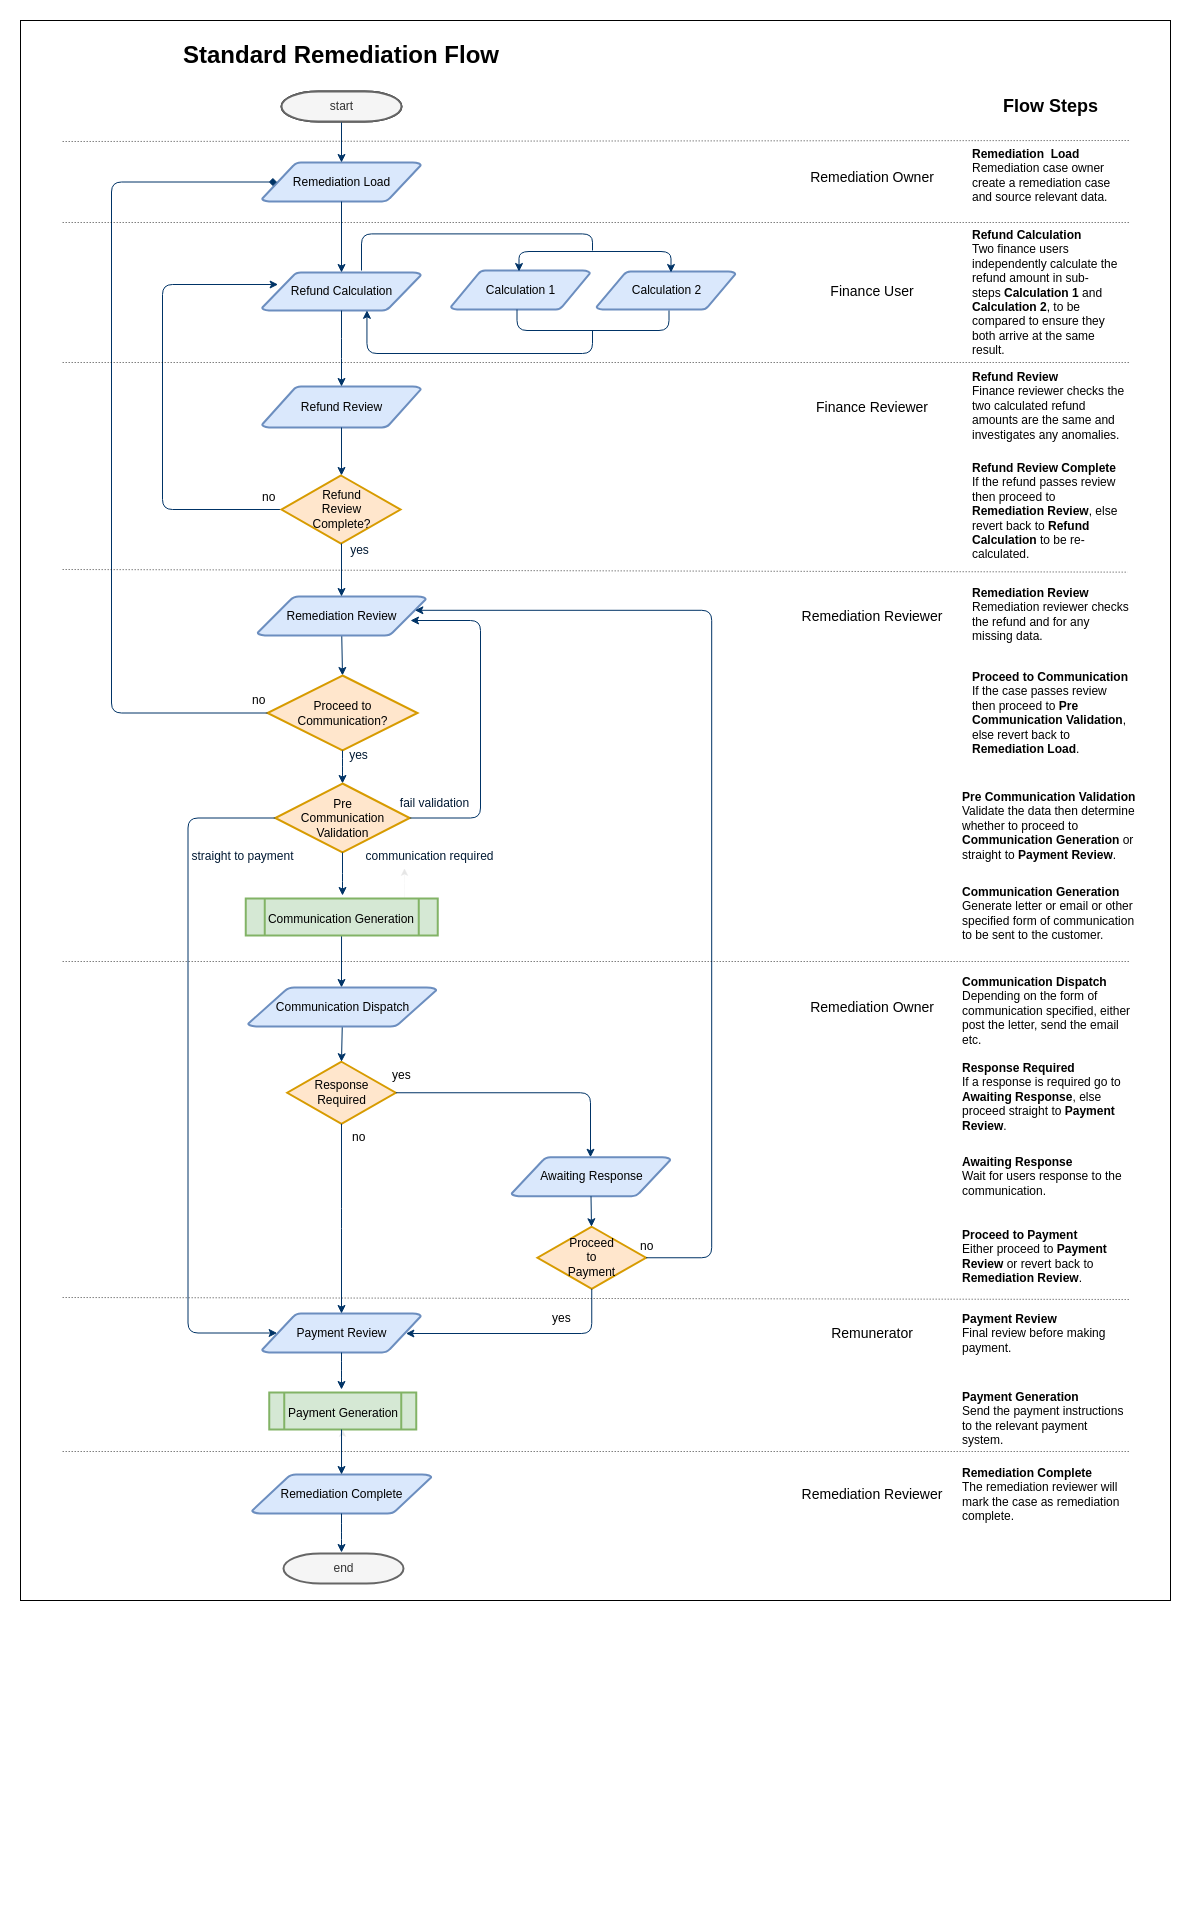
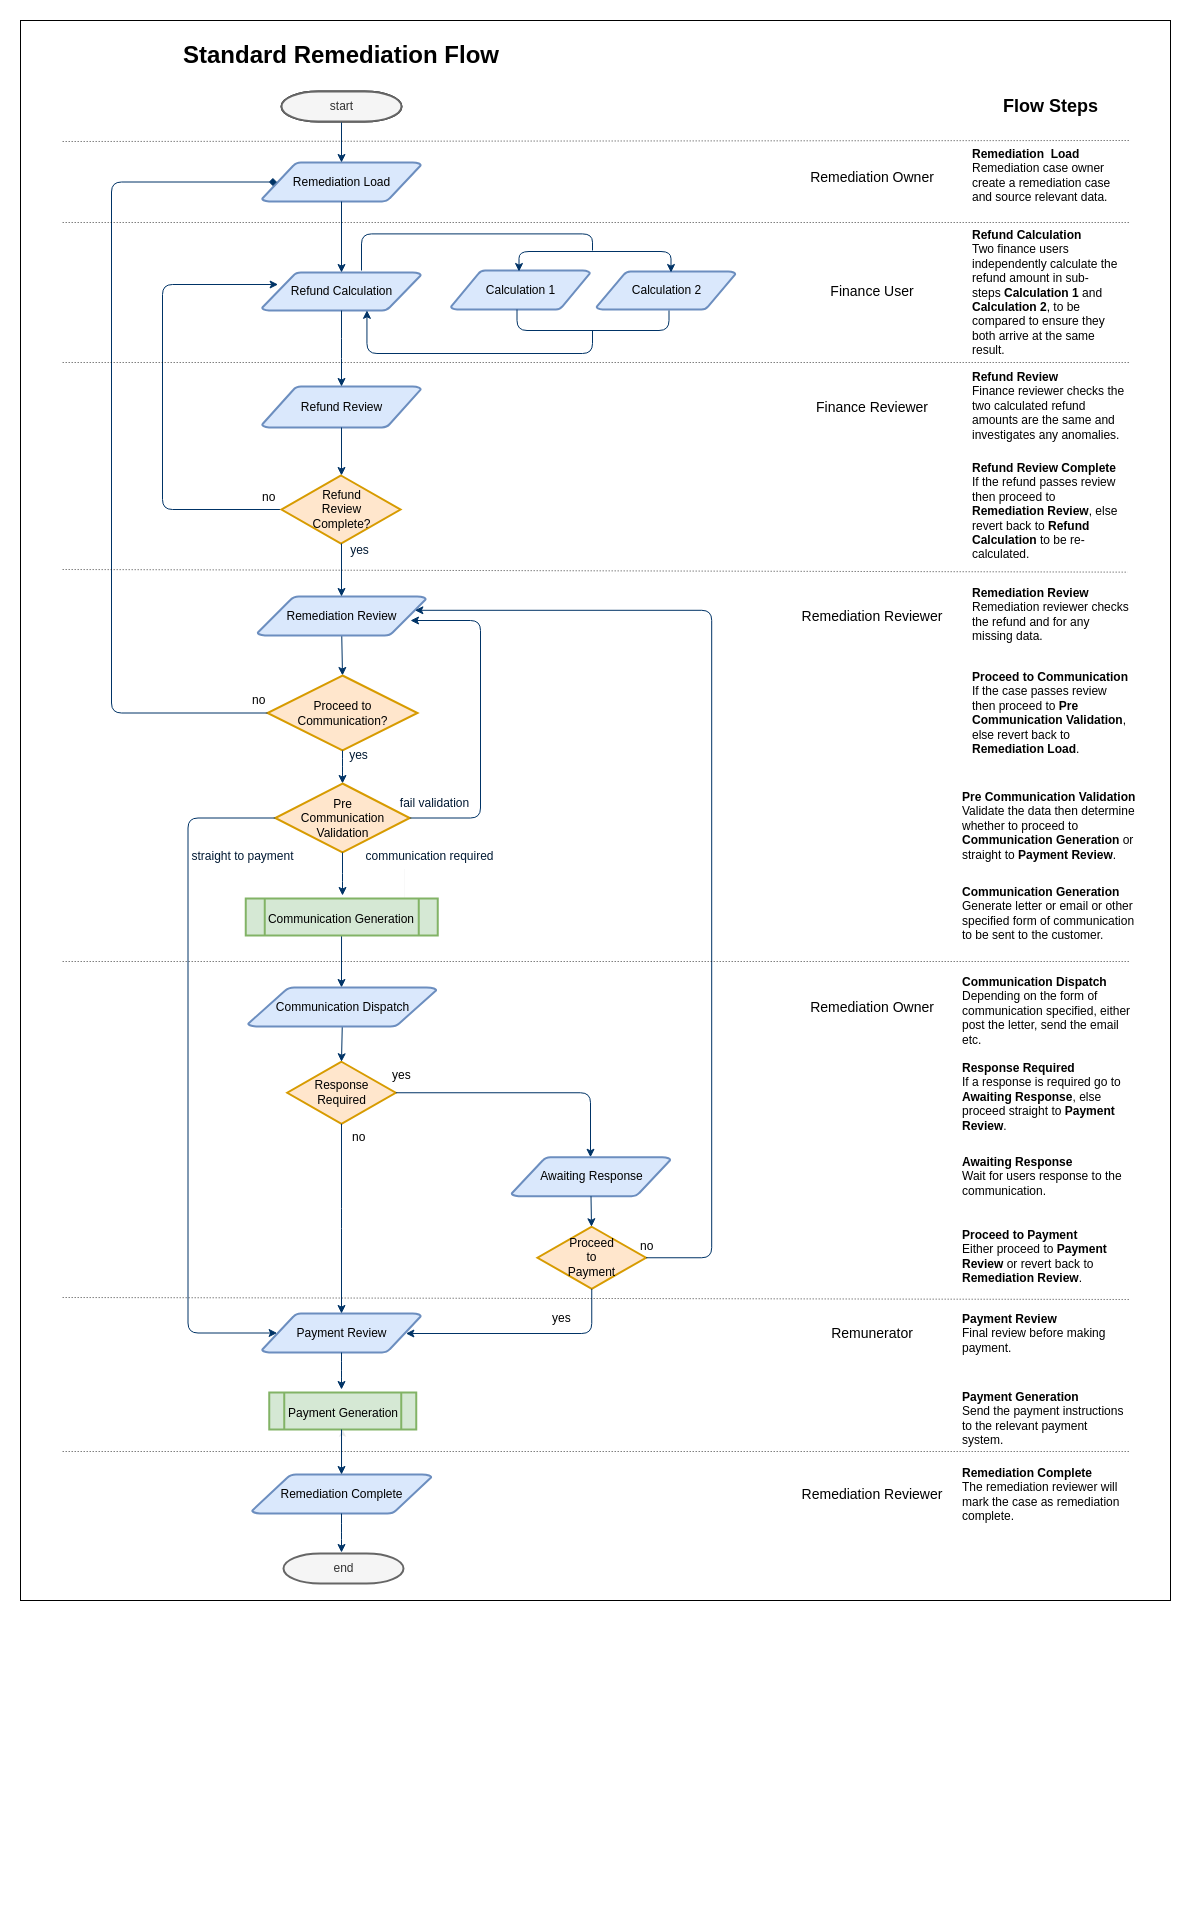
(405, 875) -> (405, 873)
